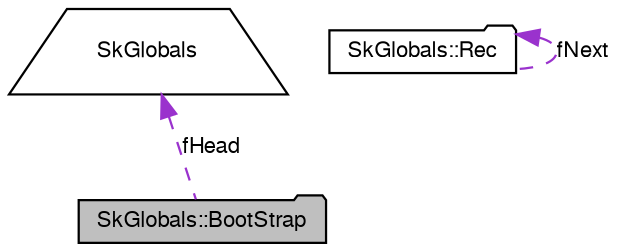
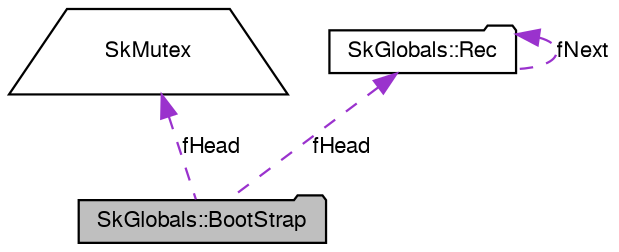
(148, 52) -> (148, 52)
none -> (303, 143)
